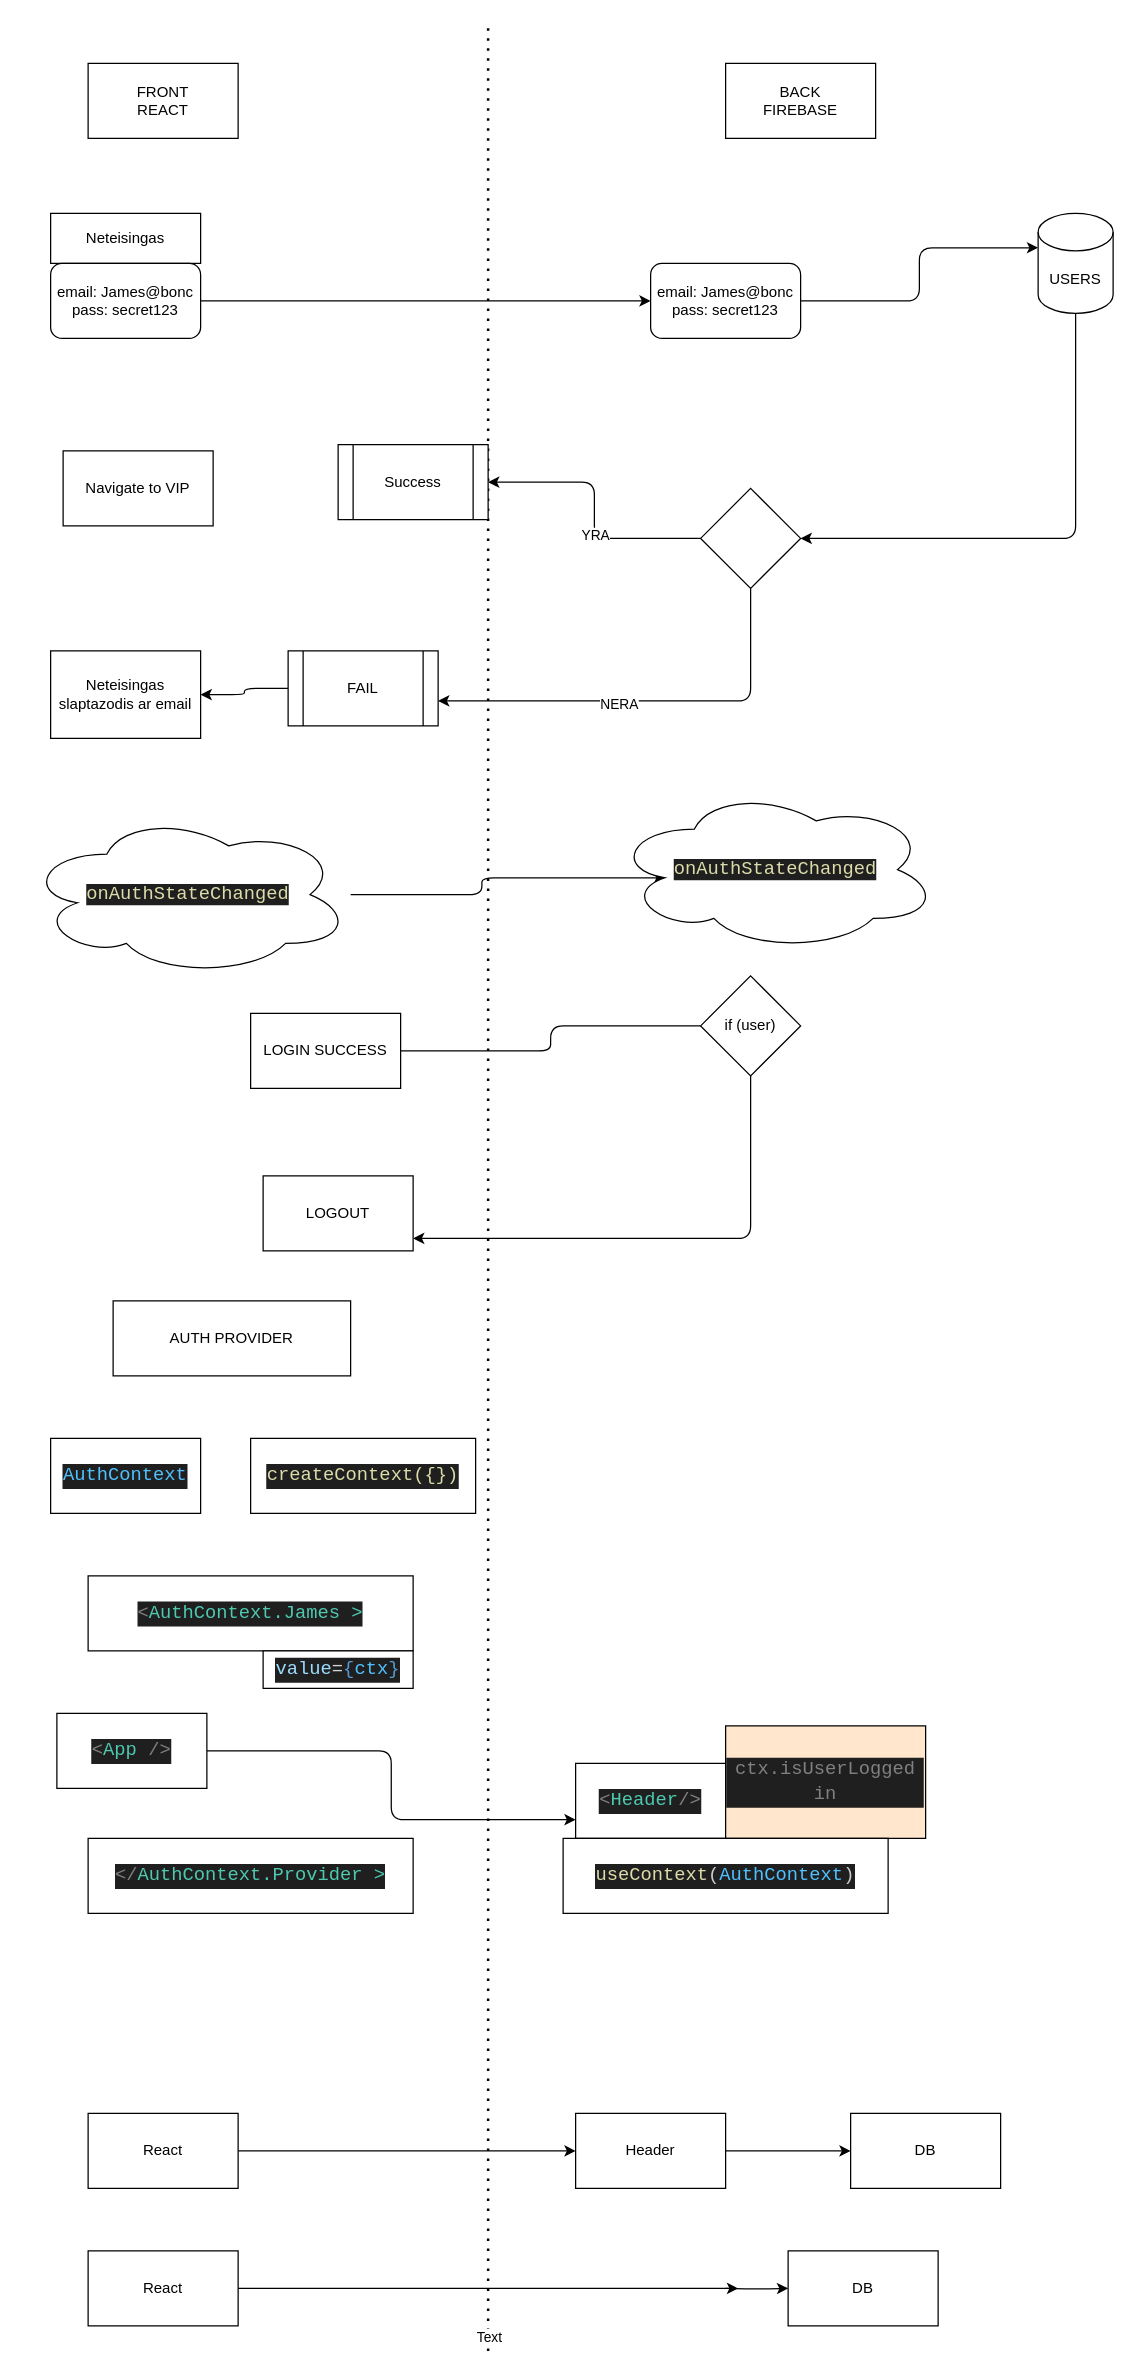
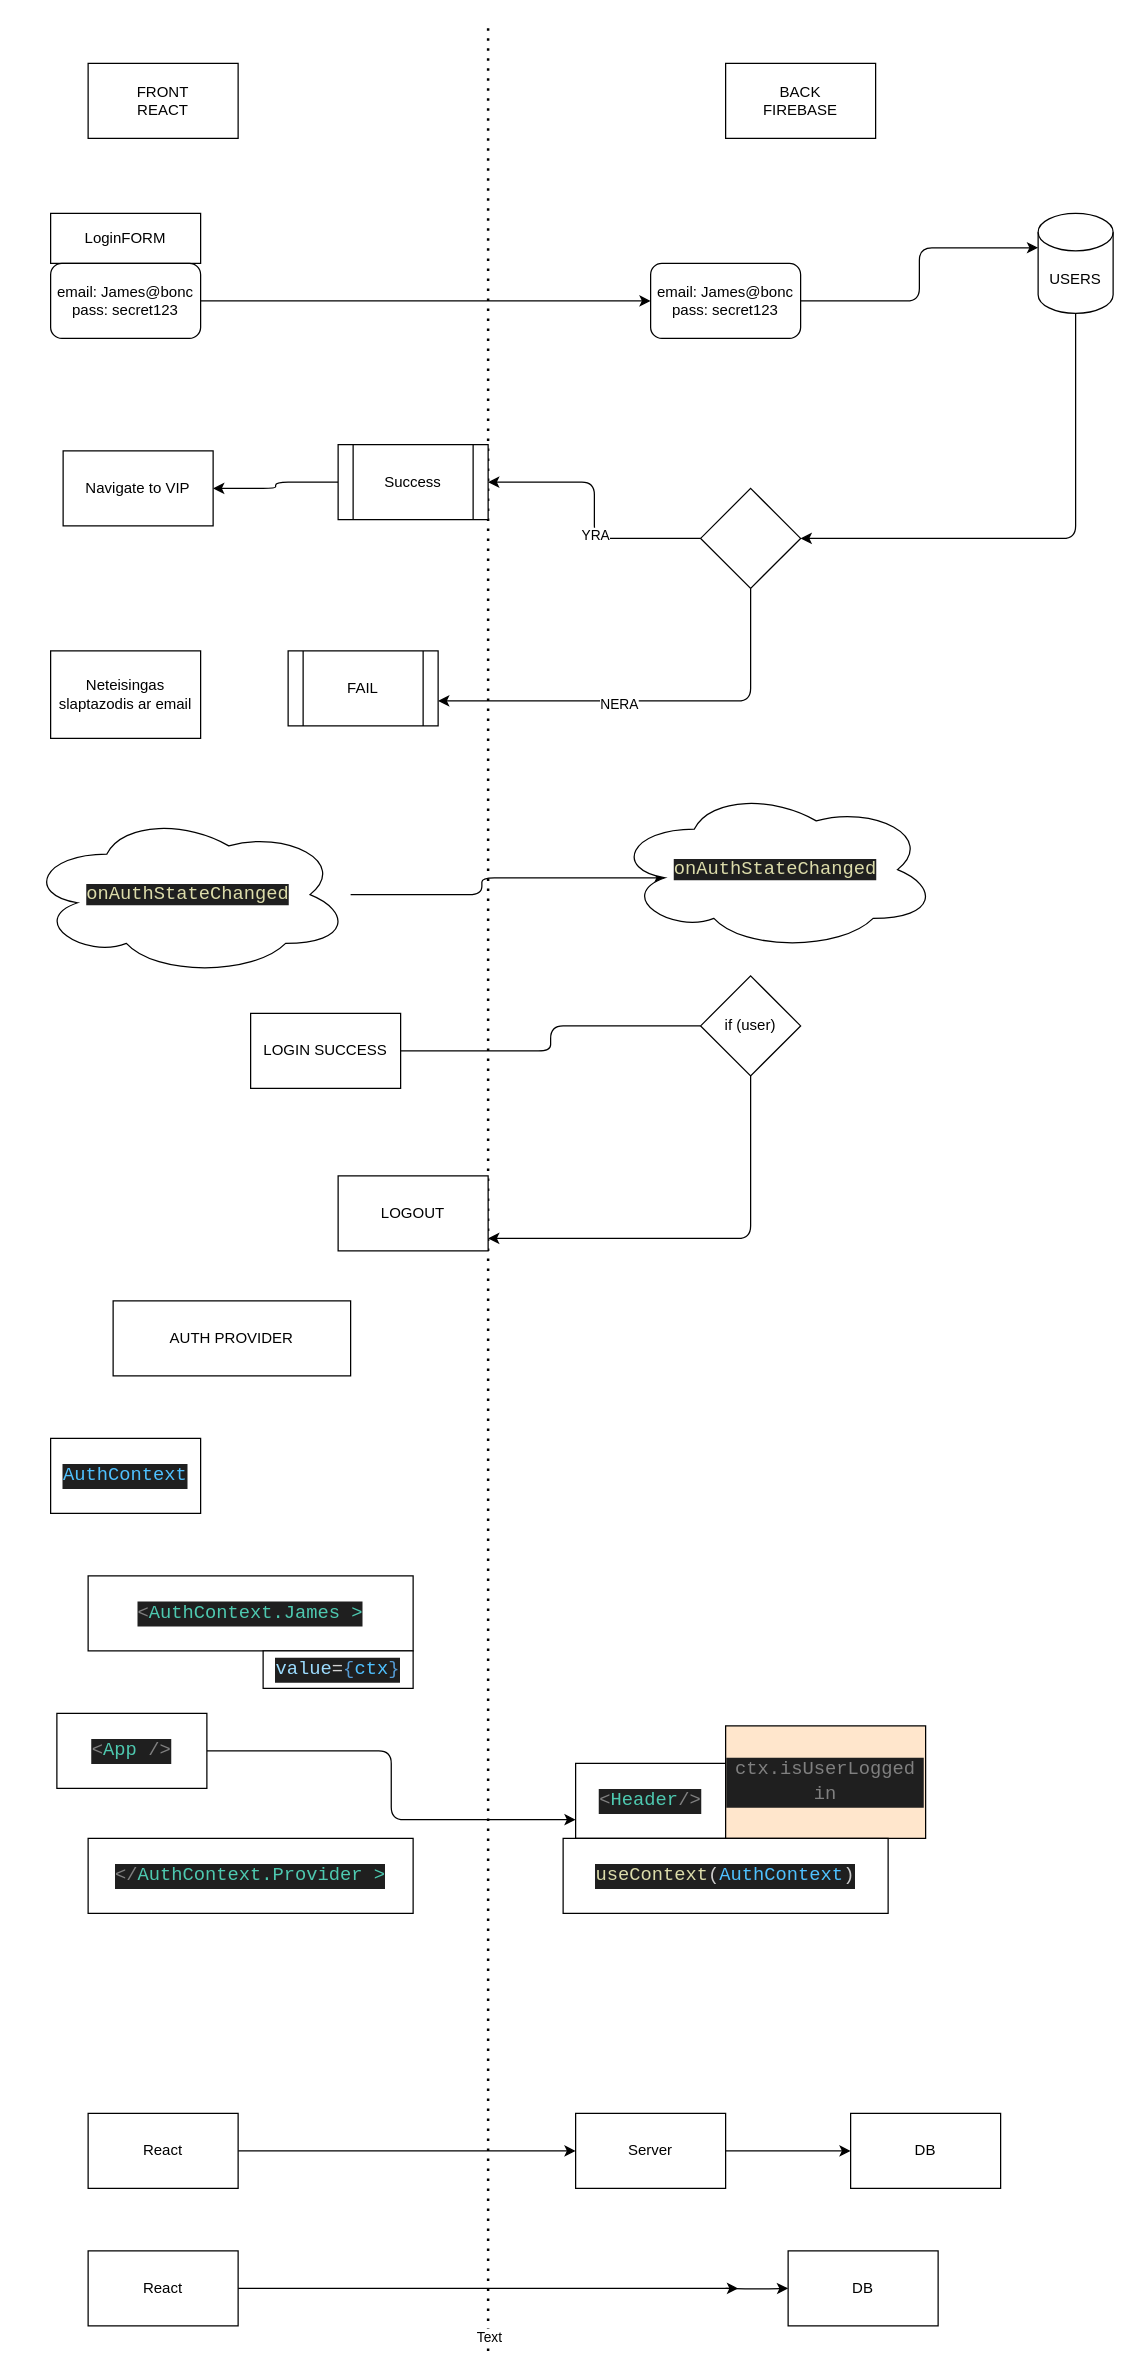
(126, 238) -> (126, 238)
none -> (278, 483)
(246, 689) -> none
(338, 1213) -> (413, 1213)
(363, 1476) -> none
(651, 2151) -> (651, 2151)
